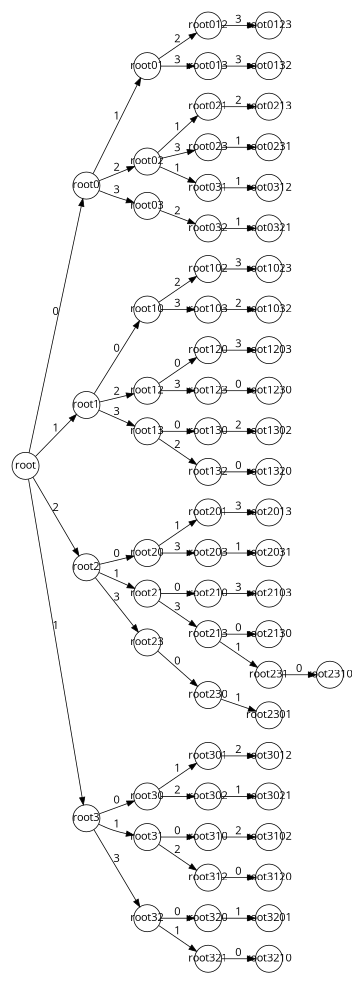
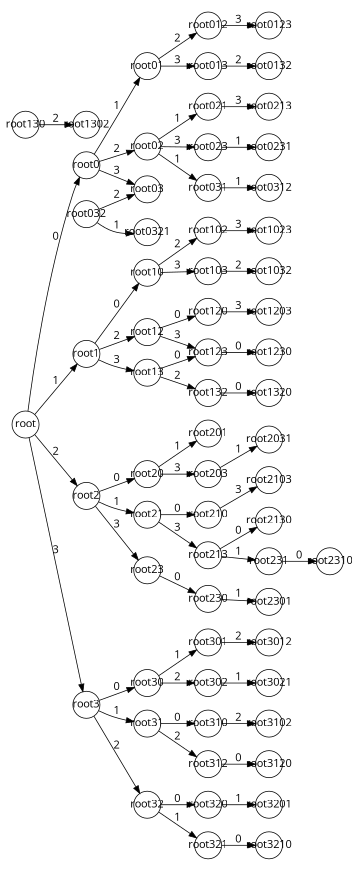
(239, 60) -> (239, 60)
(239, 101) -> (239, 101)
(174, 216) -> (113, 203)
(174, 431) -> (174, 364)
(269, 512) -> none
(56, 626) -> (56, 550)
(117, 859) -> (117, 746)
